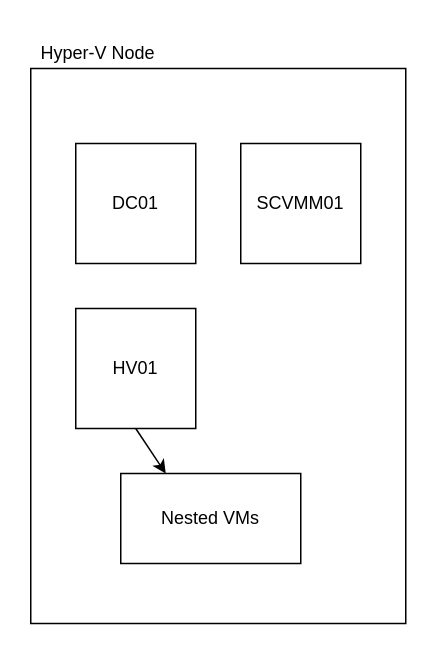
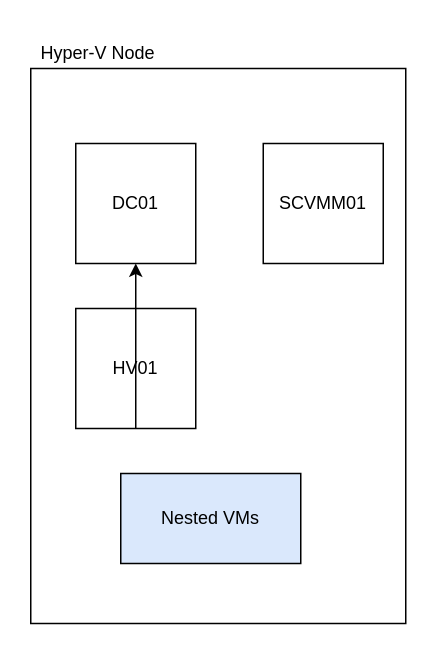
(301, 203) -> (323, 203)
(148, 447) -> (136, 351)
(211, 518) -> (211, 518)
